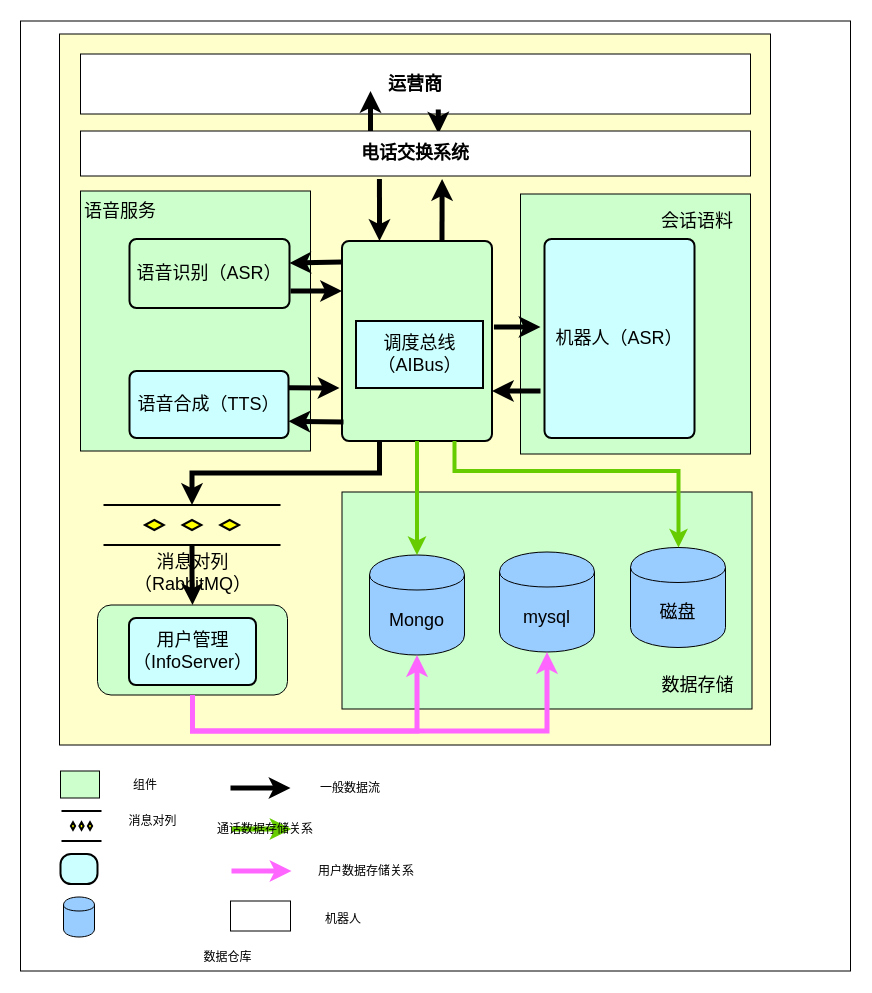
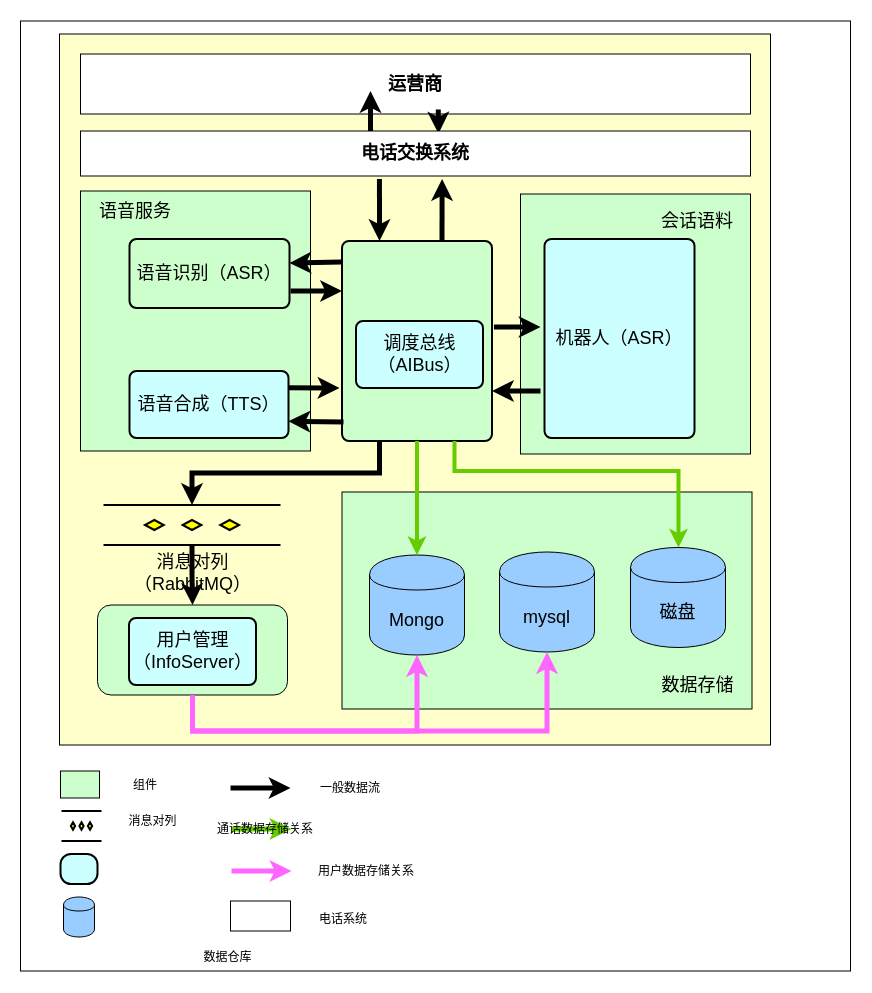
(121, 211) -> (136, 211)
(420, 355) -> (420, 355)
(344, 920) -> (344, 920)
